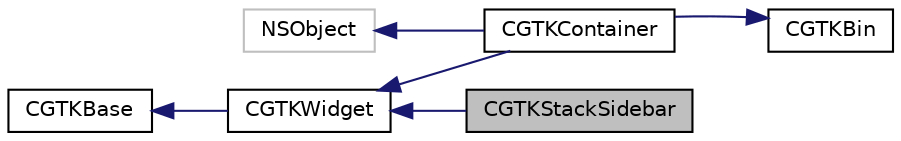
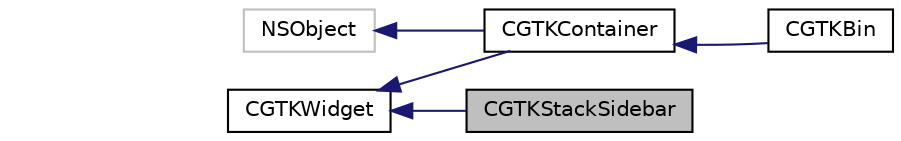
(711, 16) -> (732, 45)
(80, 111) -> none
